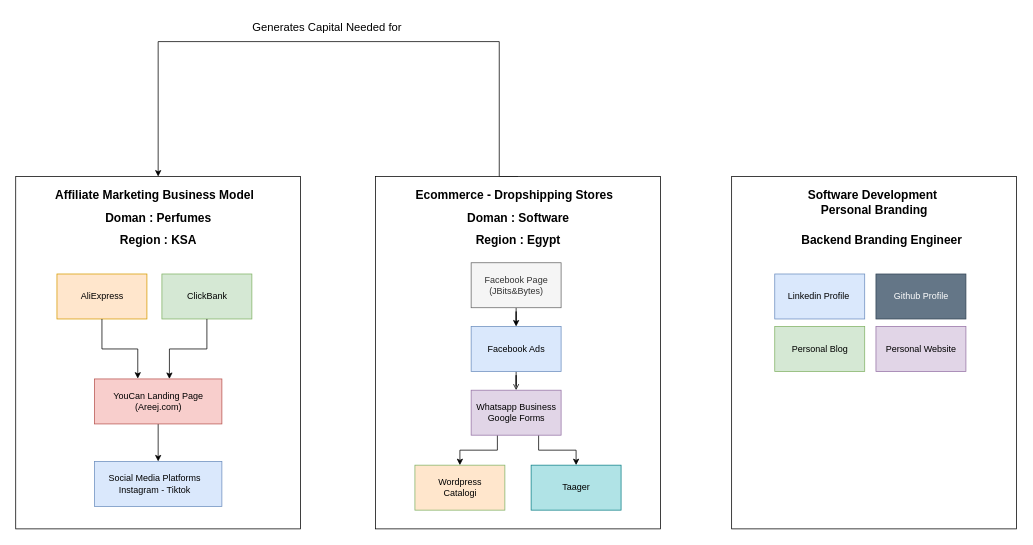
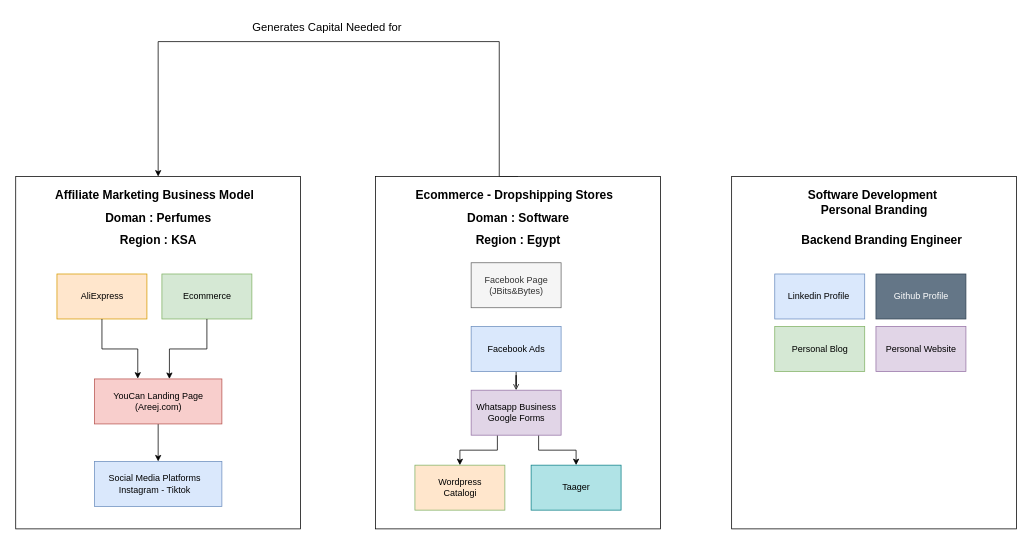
(207, 297) -> (207, 297)
(516, 320) -> none
